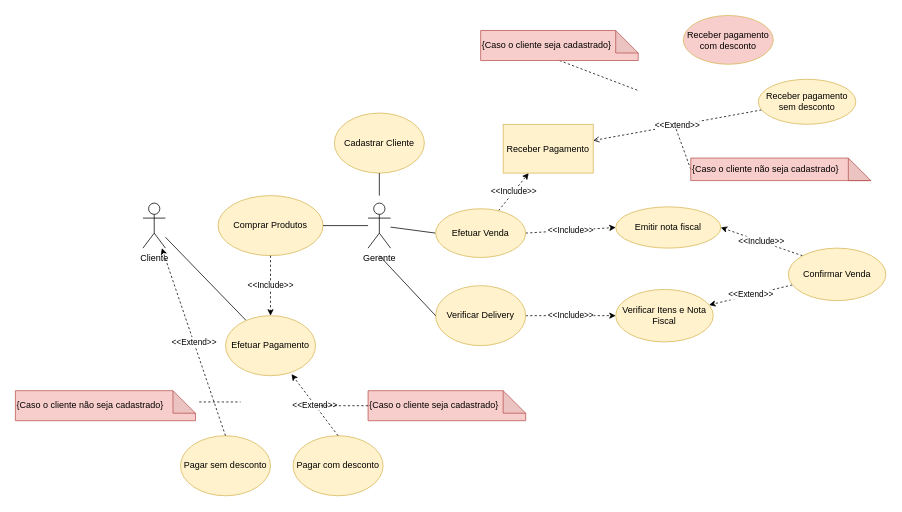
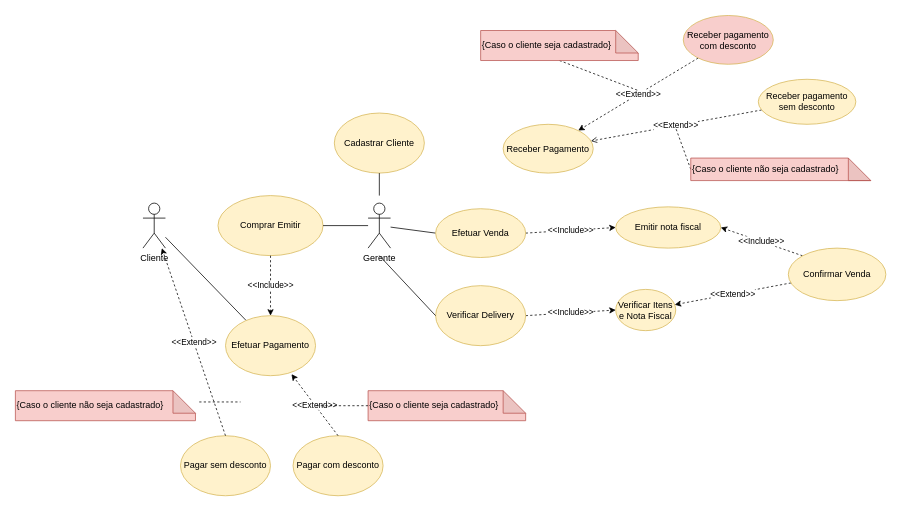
none -> (640, 93)
(548, 149) -> (548, 149)
(512, 194) -> none
(270, 225) -> (270, 225)
(664, 315) -> (645, 310)
